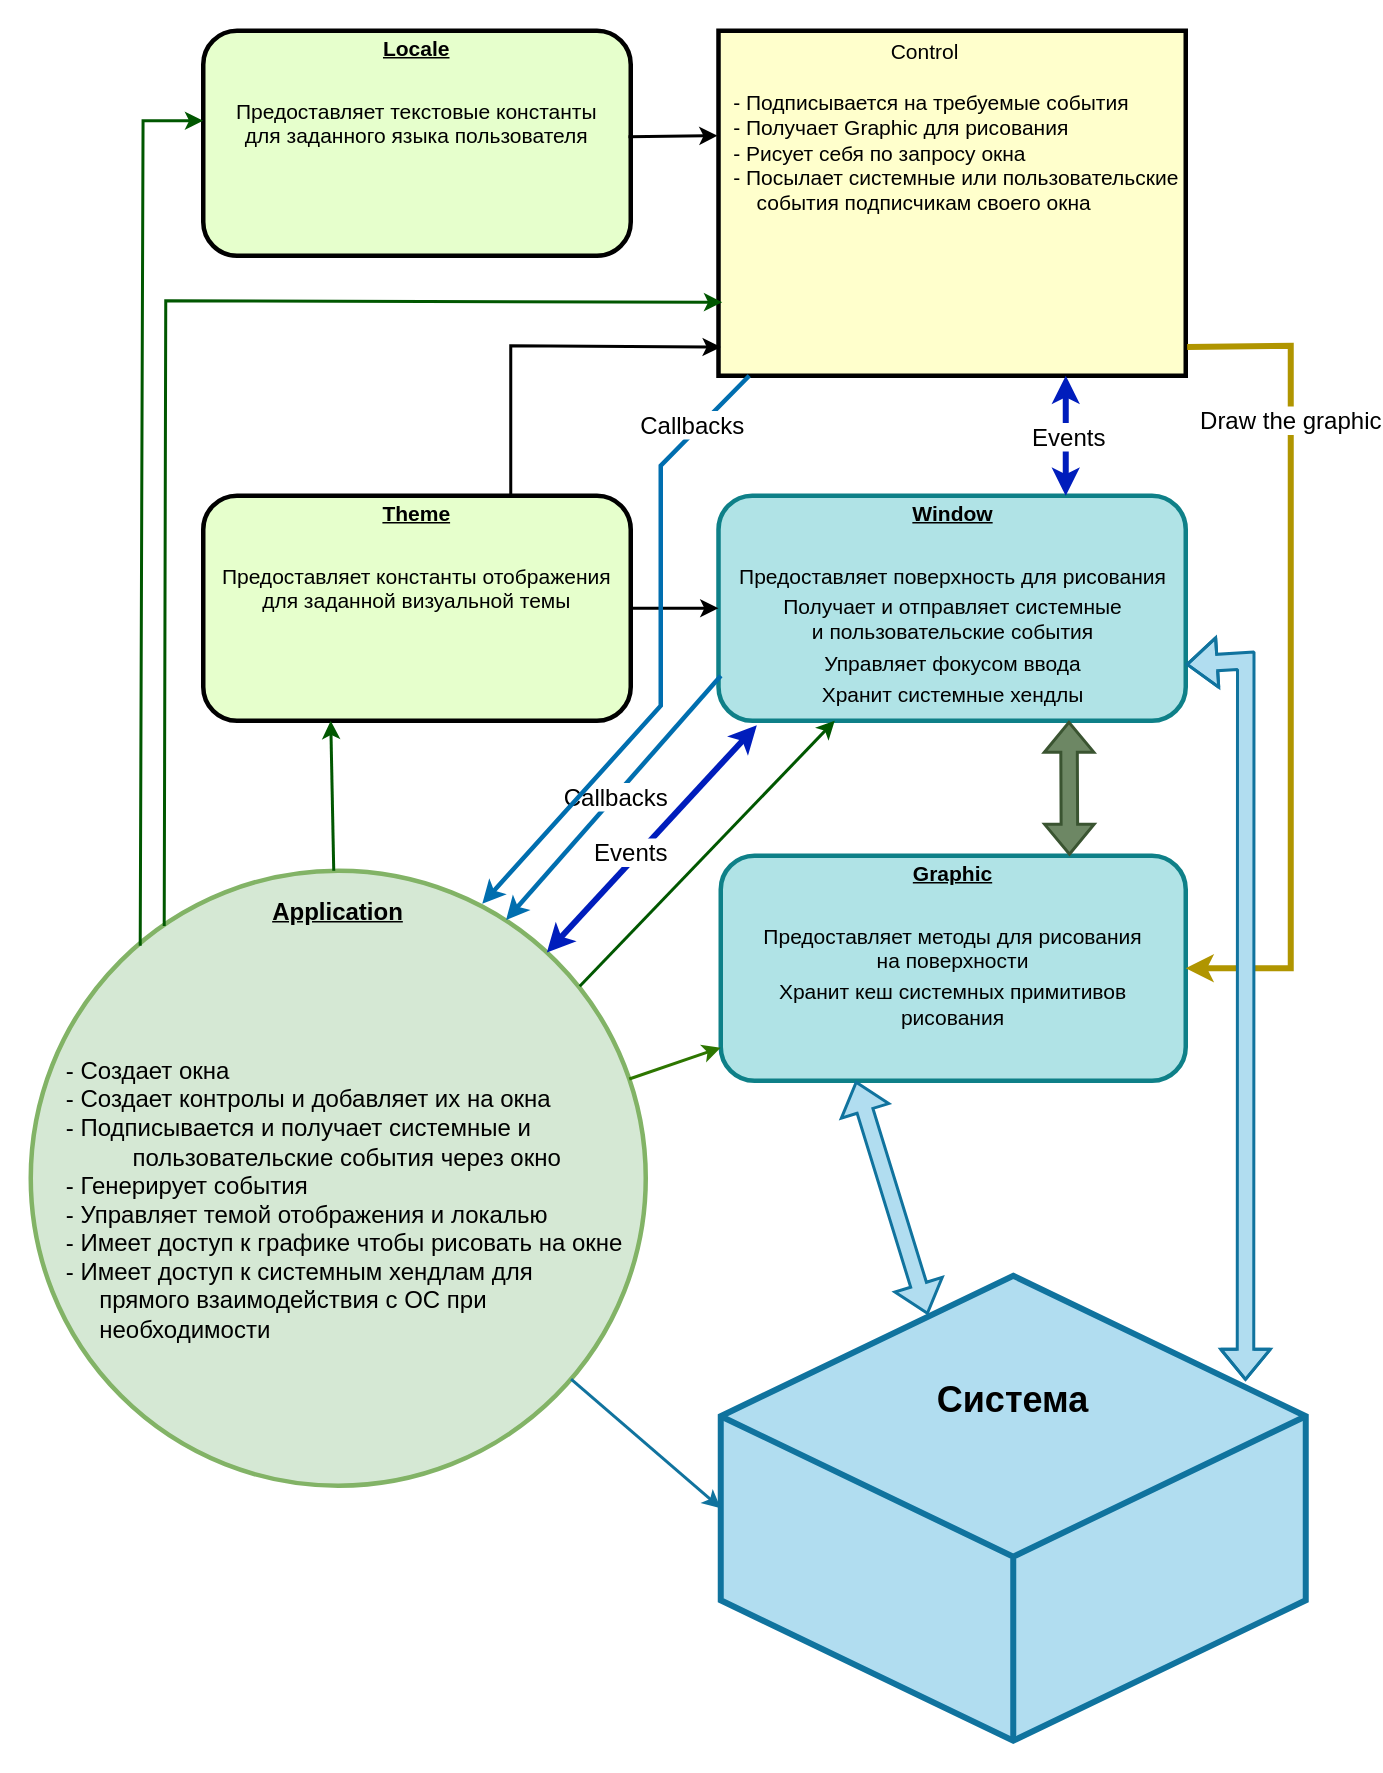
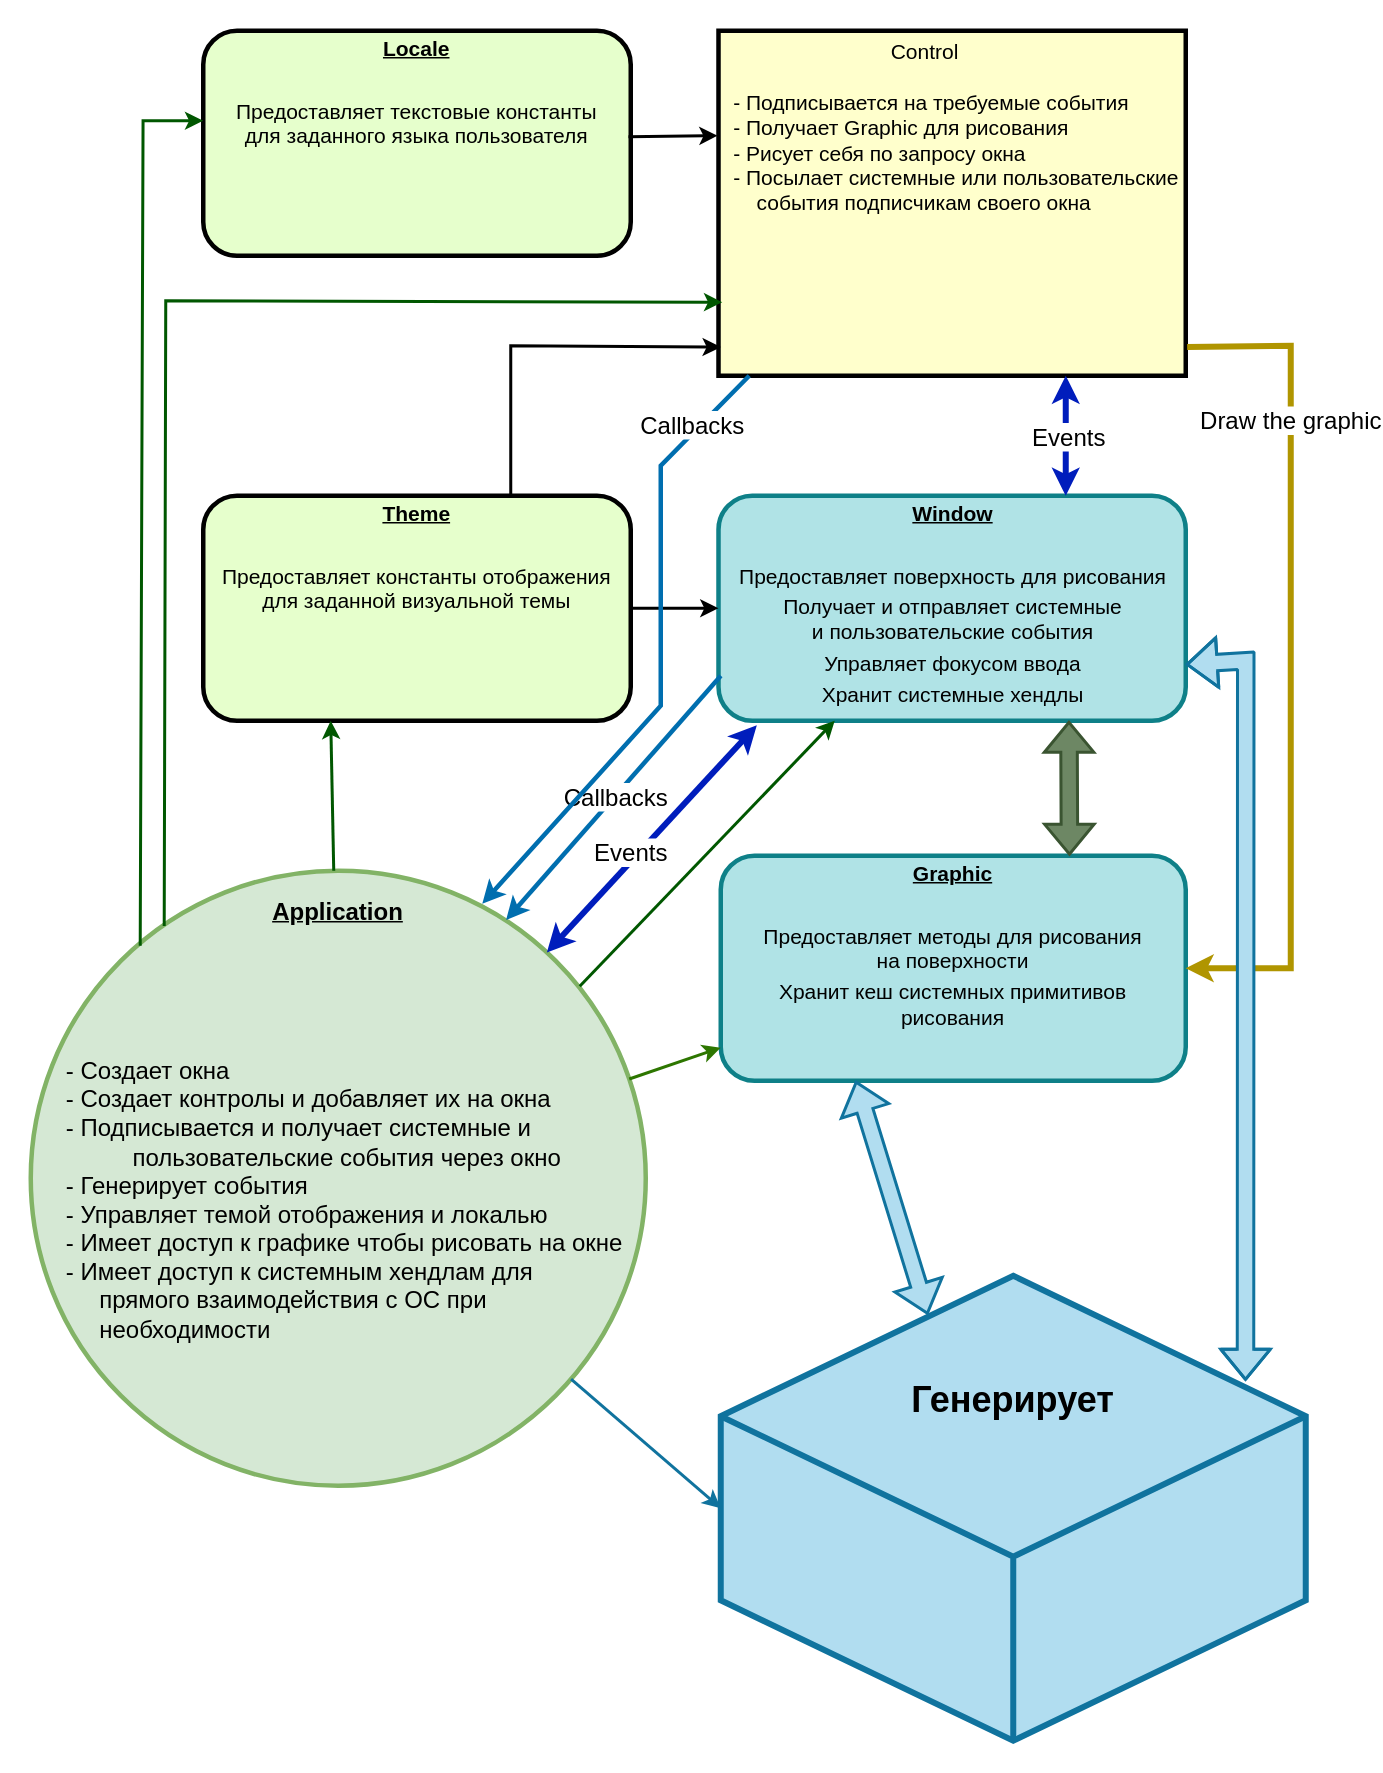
(1013, 1508) -> (1013, 1508)
